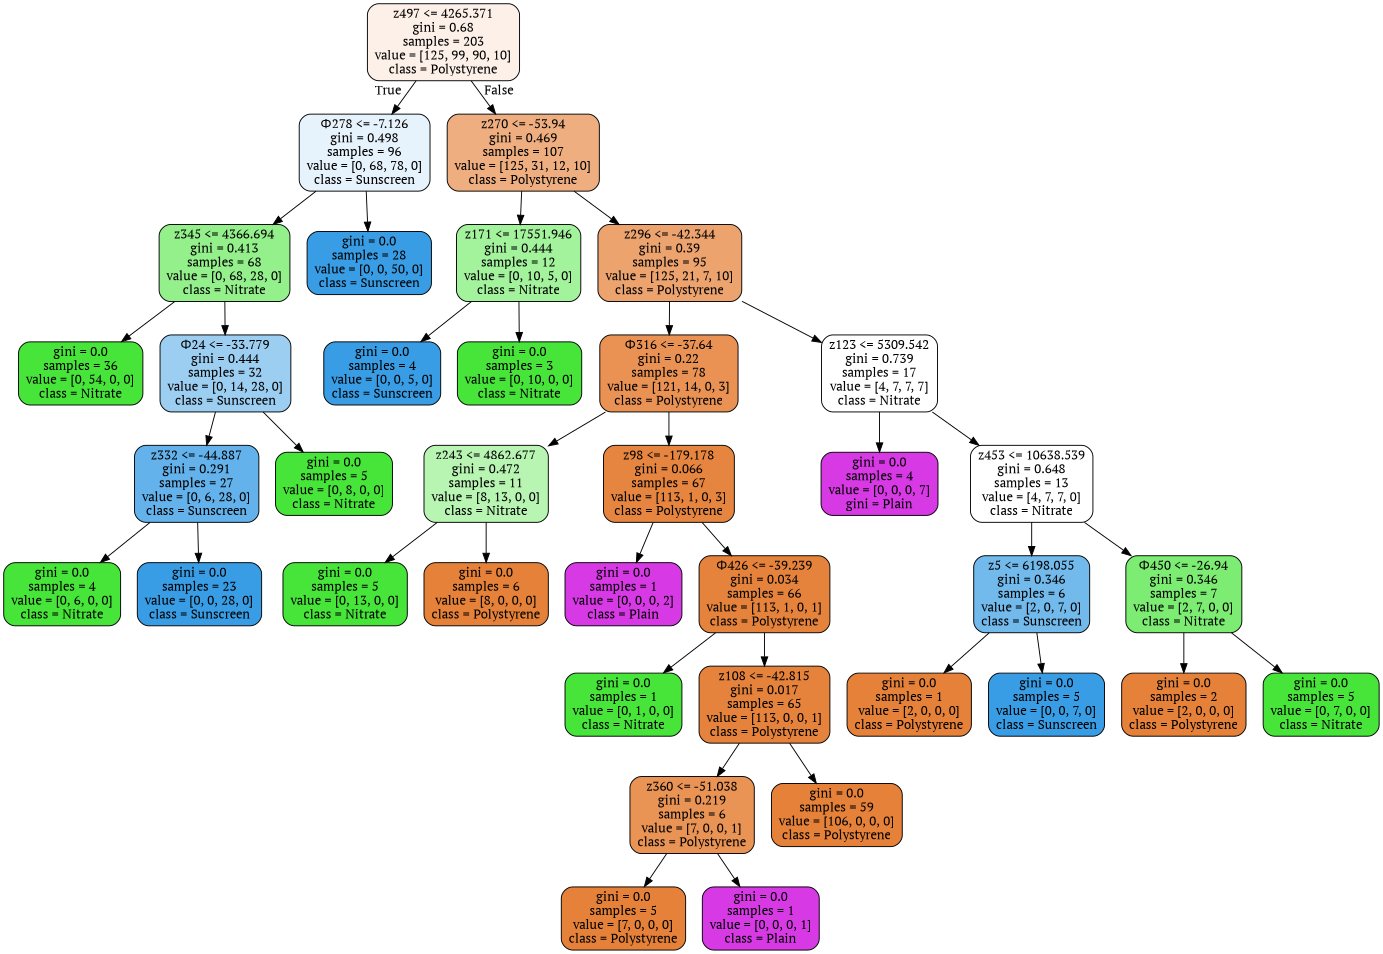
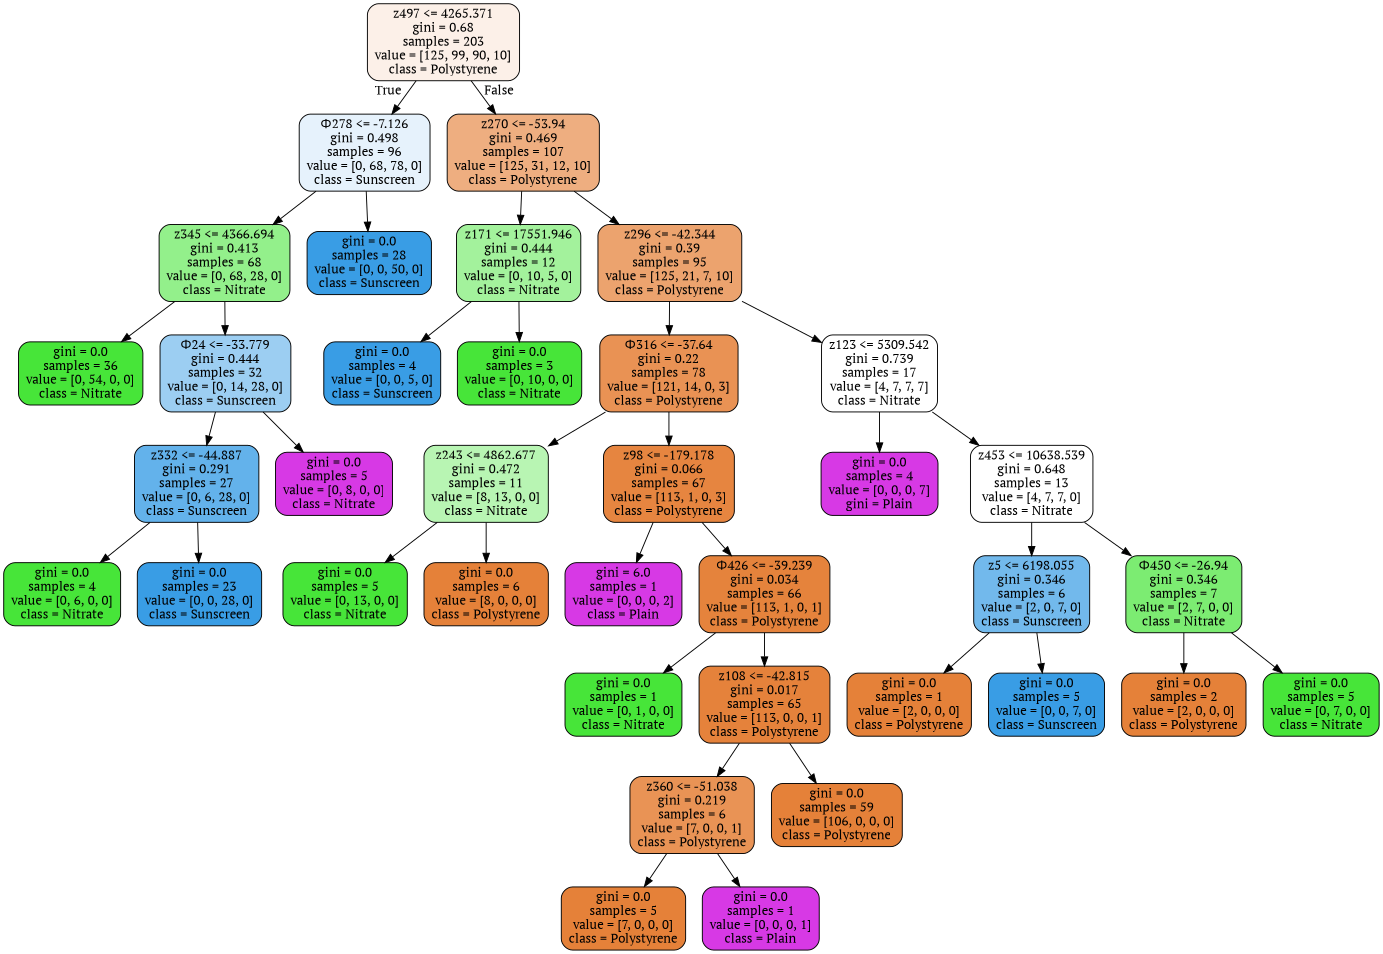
(334, 484) -> (334, 484)
(623, 594) -> (623, 594)
